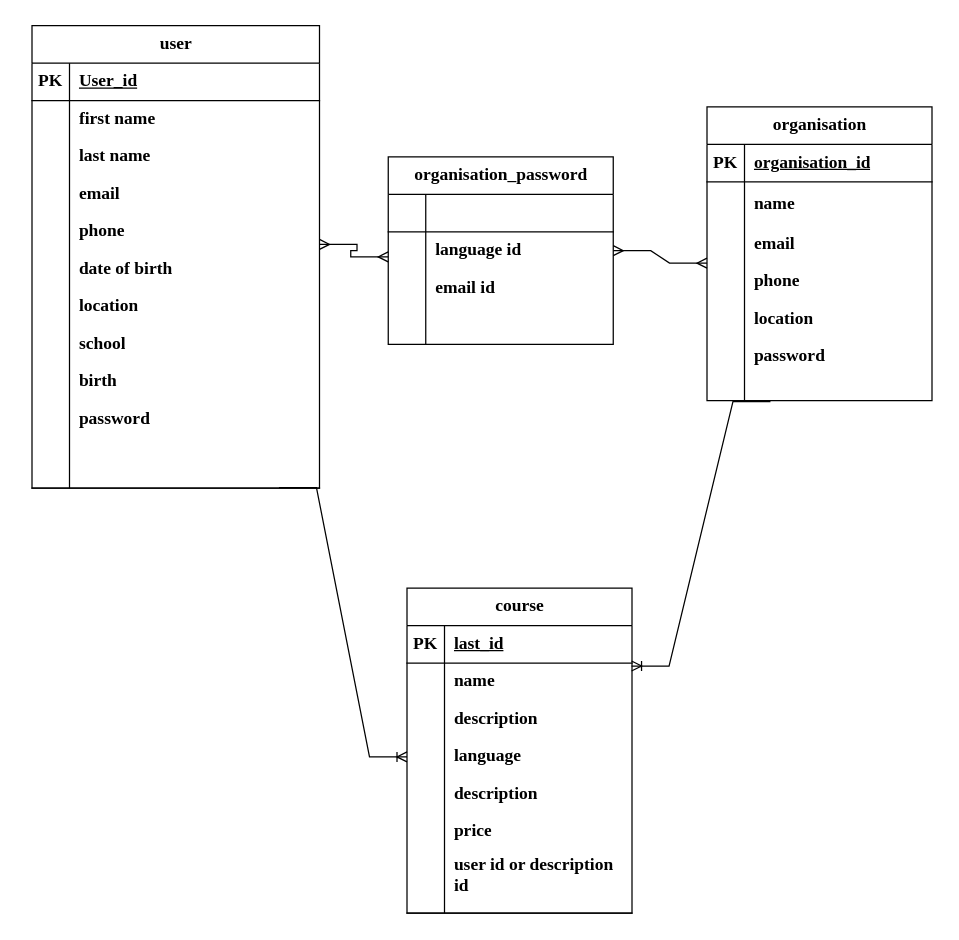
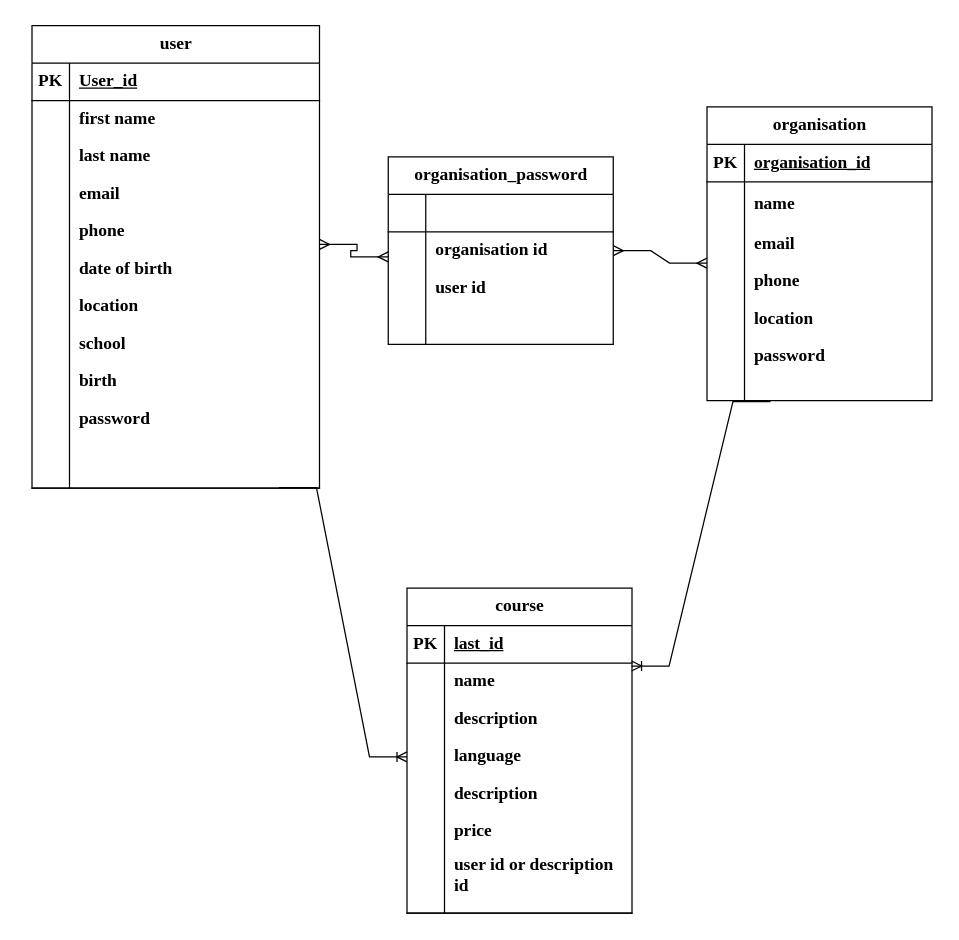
(483, 251) -> (500, 251)
(466, 288) -> (465, 288)
